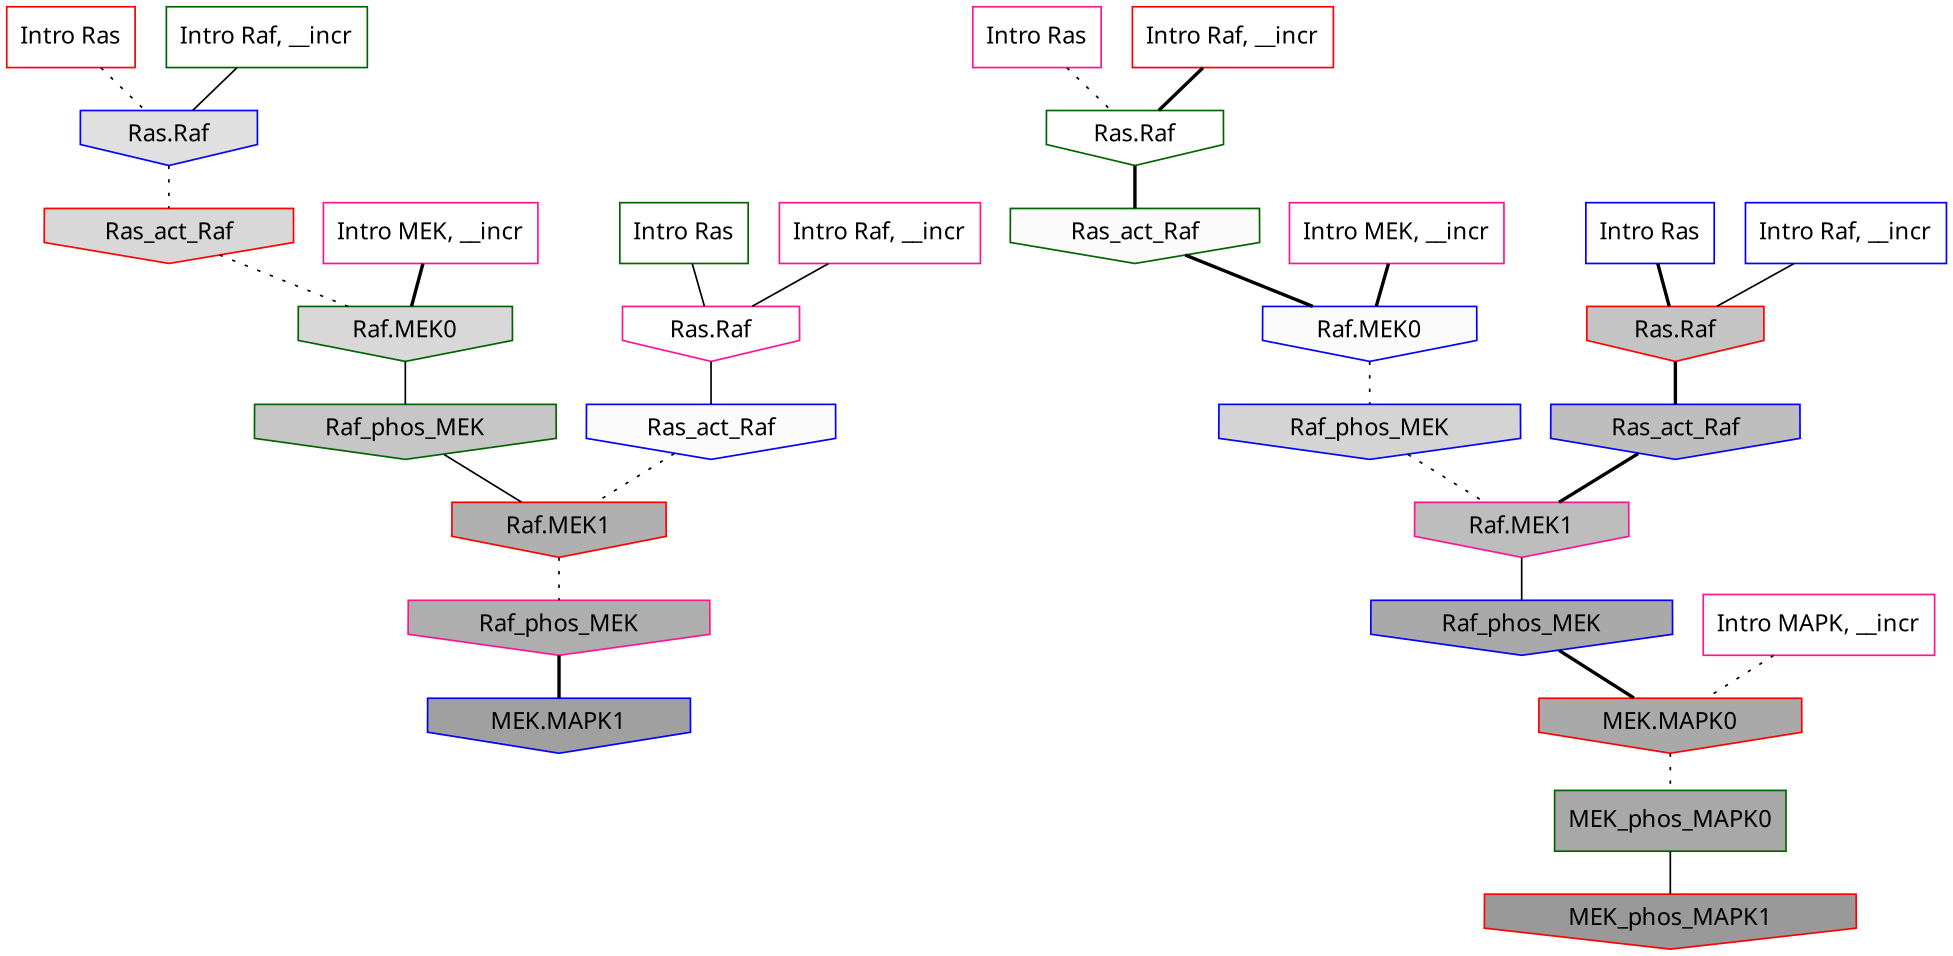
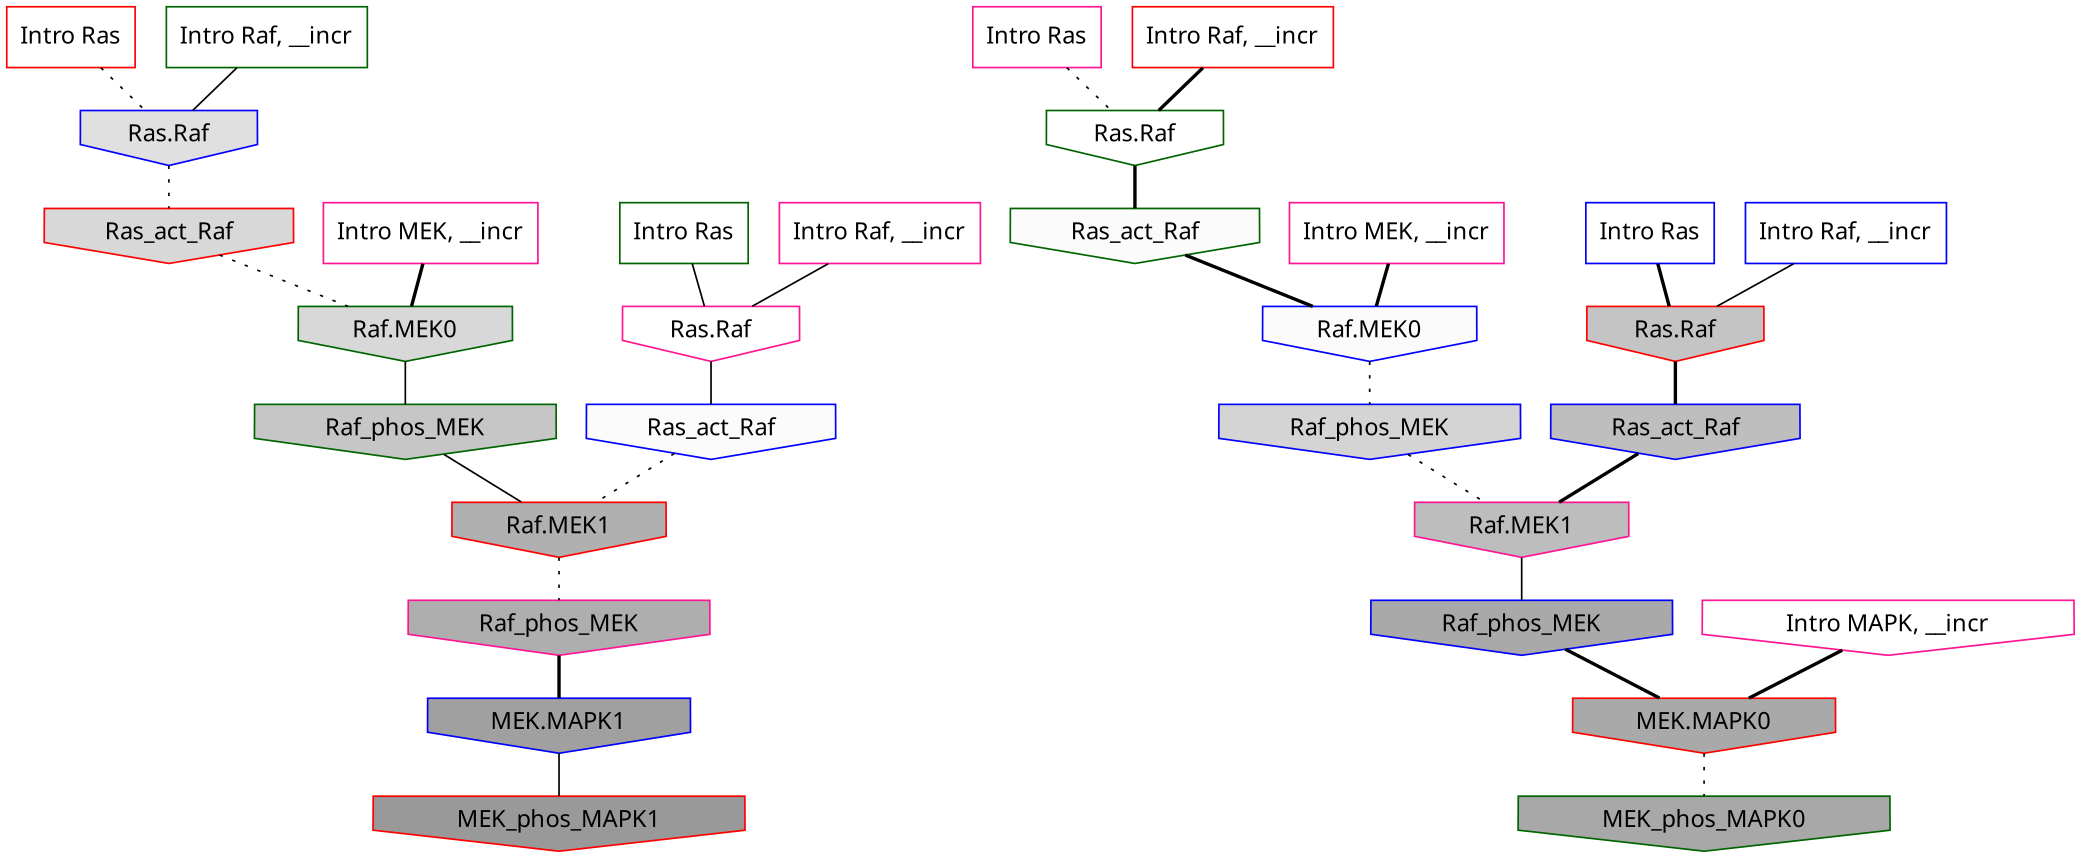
(1819, 625) -> (1888, 625)
(1740, 677) -> (1796, 674)
(1670, 821) -> (1704, 821)
(1670, 873) -> (559, 775)
